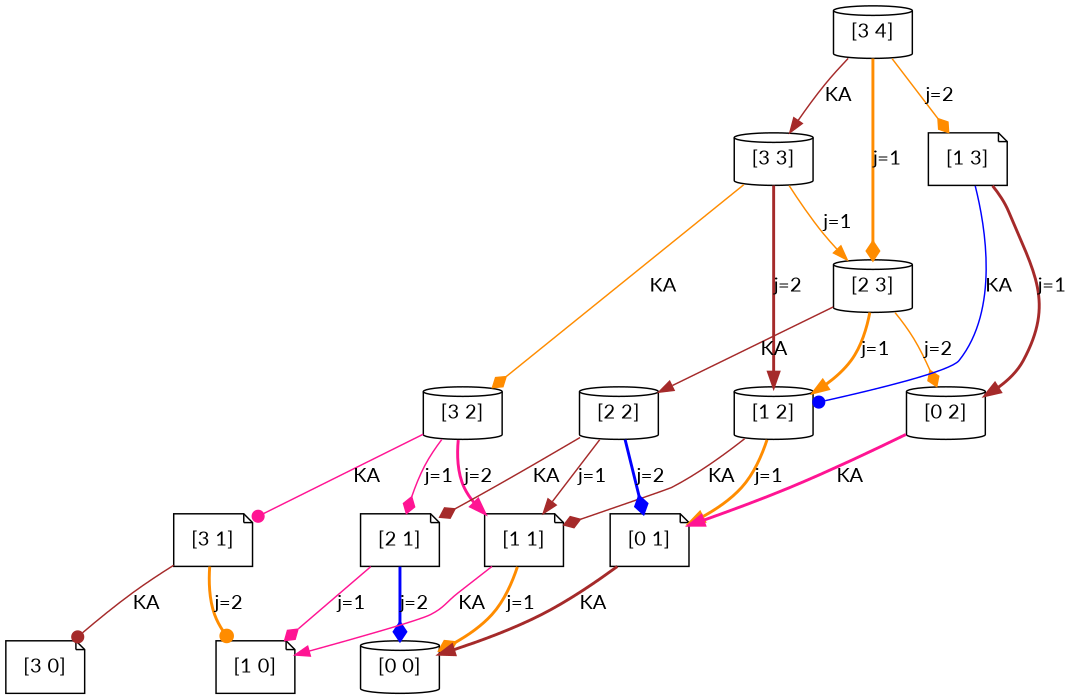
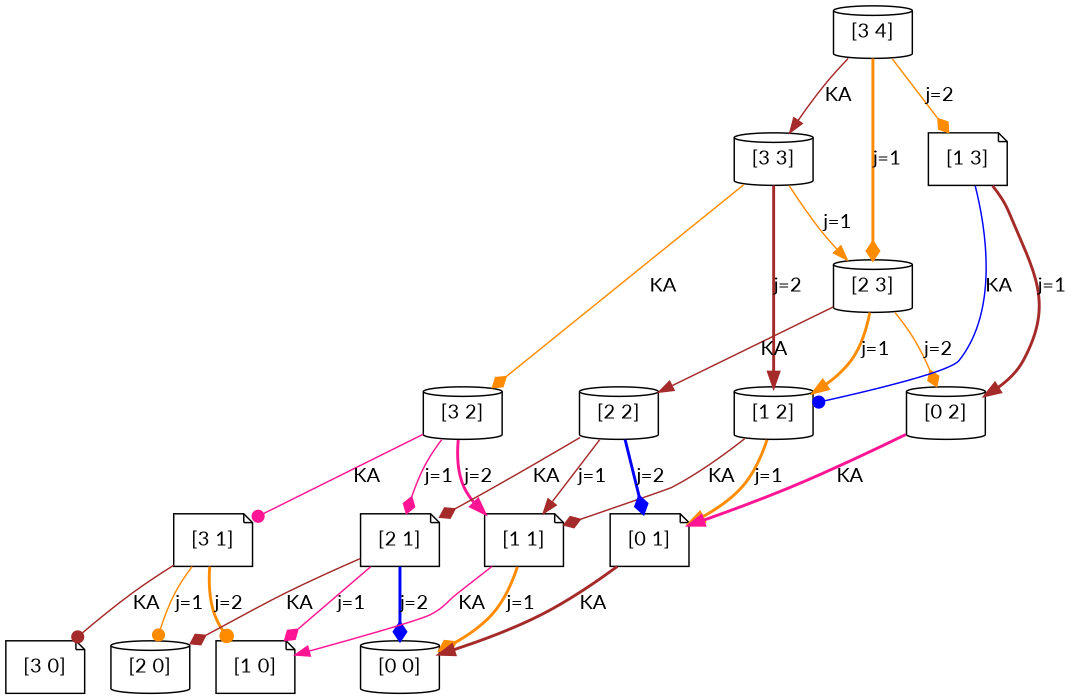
none -> (150, 667)
